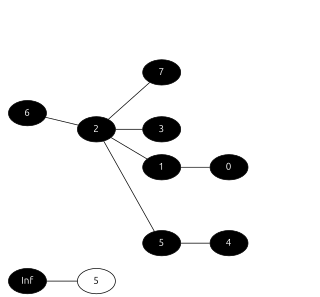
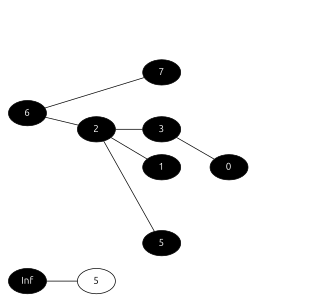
(129, 101) -> (95, 93)
(195, 167) -> (195, 148)
(229, 243) -> none
